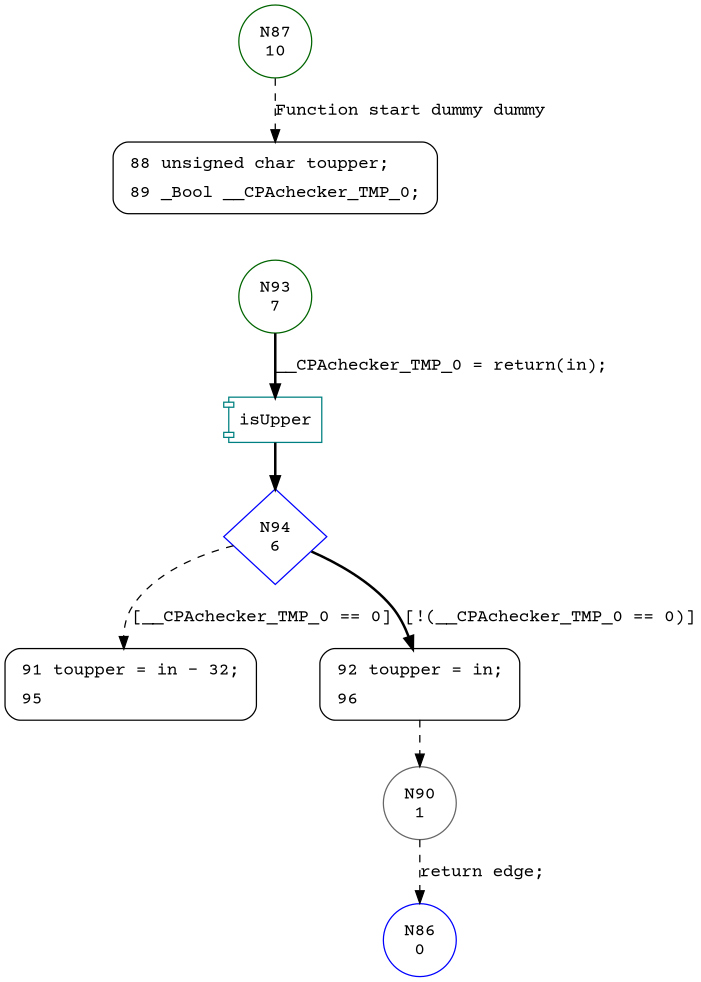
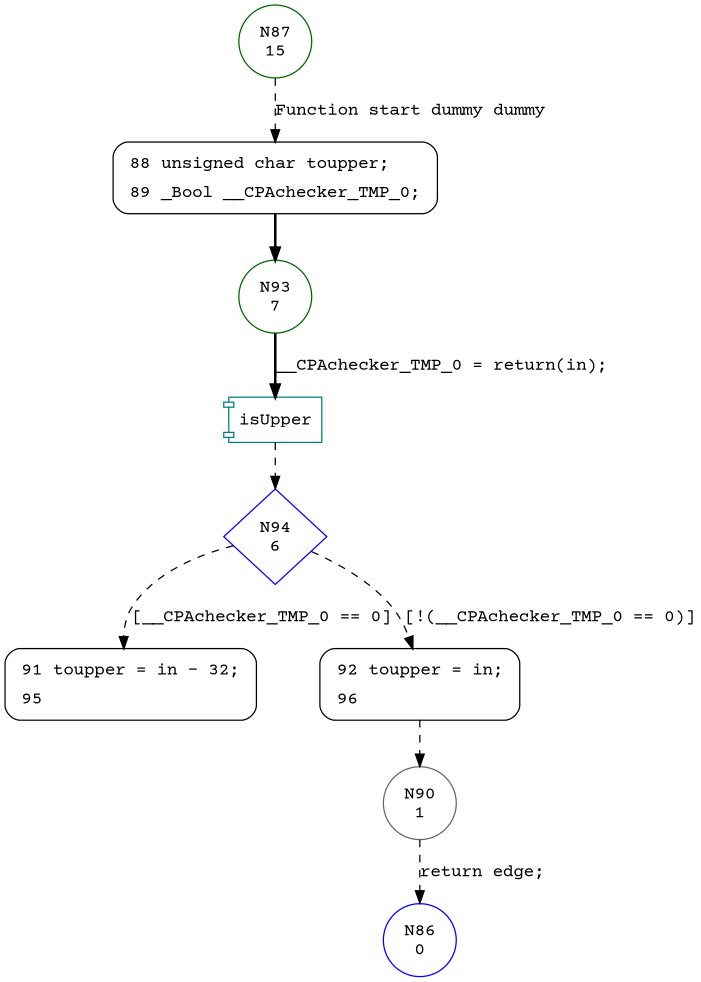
(275, 41) -> (275, 41)
none -> (275, 230)
(275, 459) -> (275, 459)
(369, 585) -> (369, 585)
